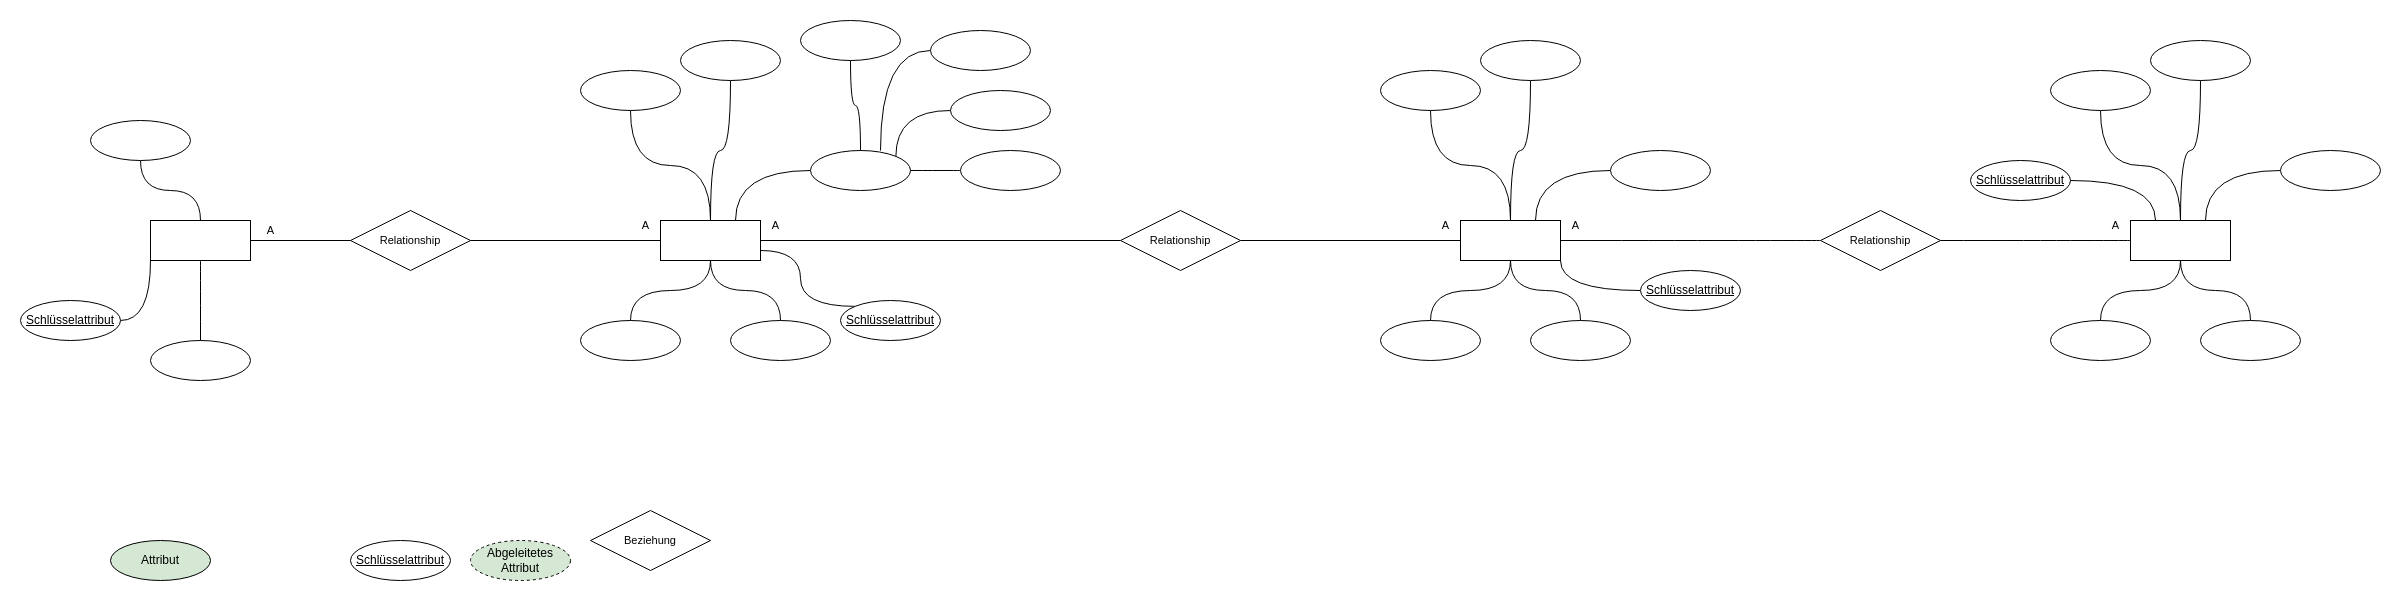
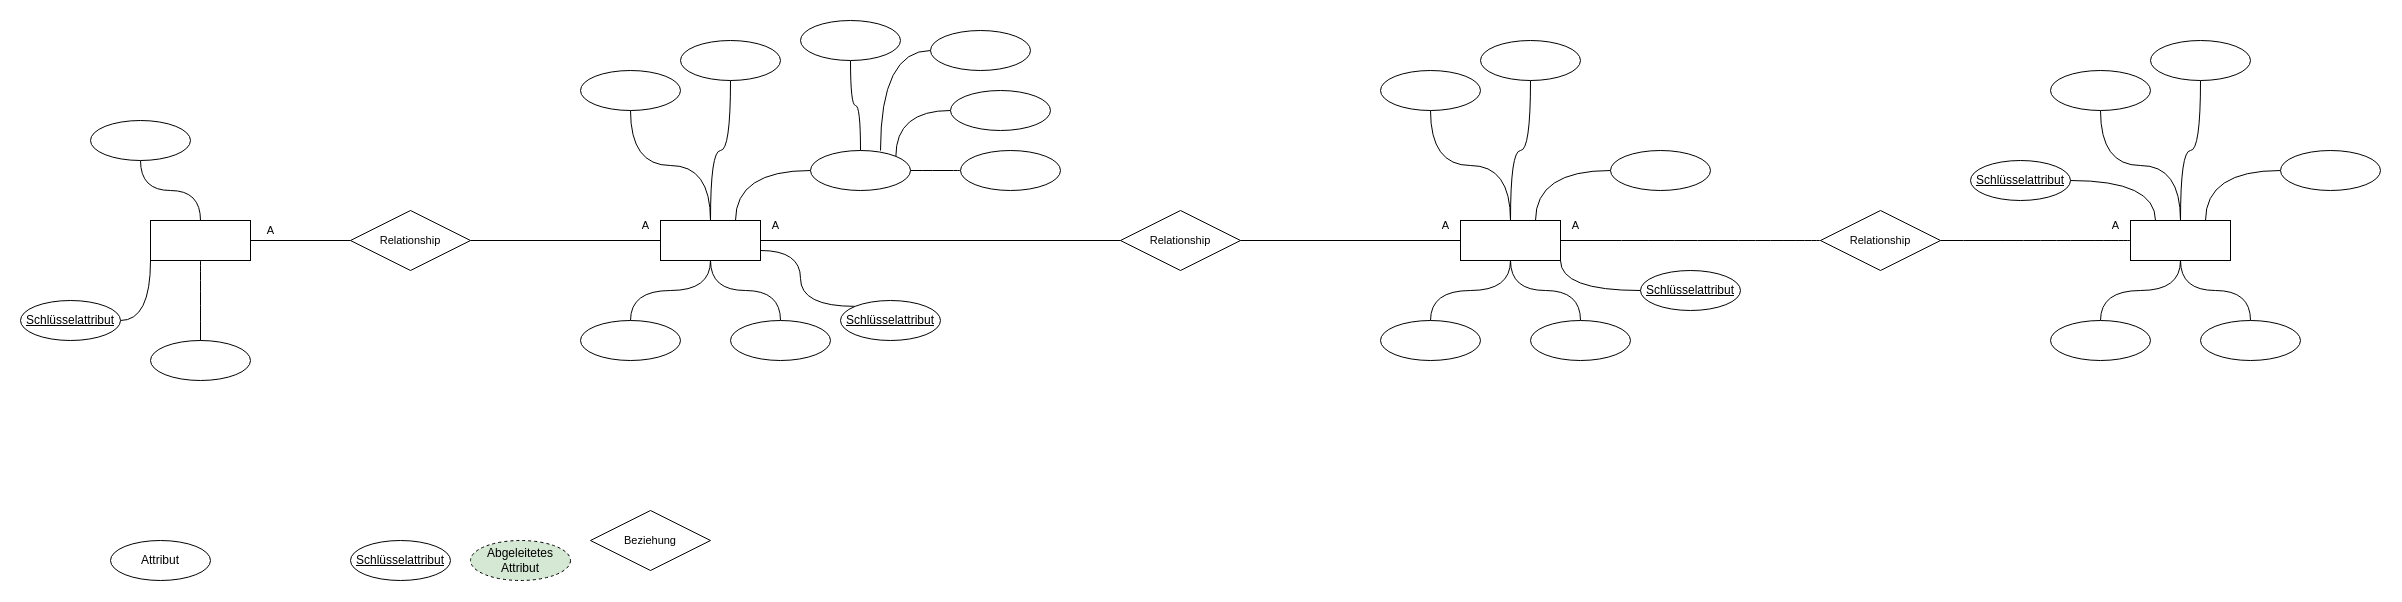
(161, 561) -> (161, 561)
